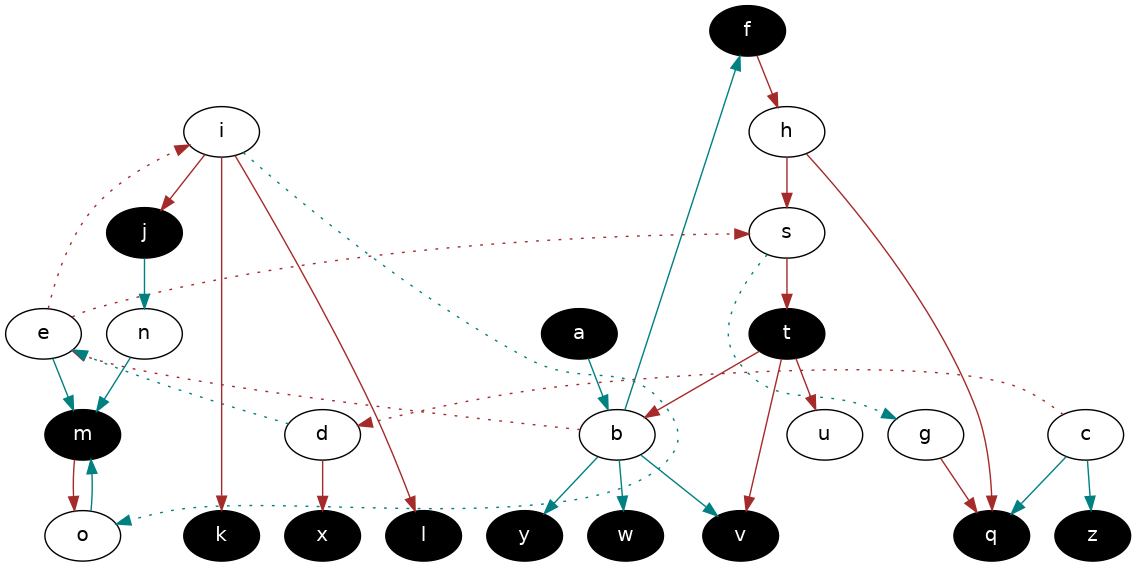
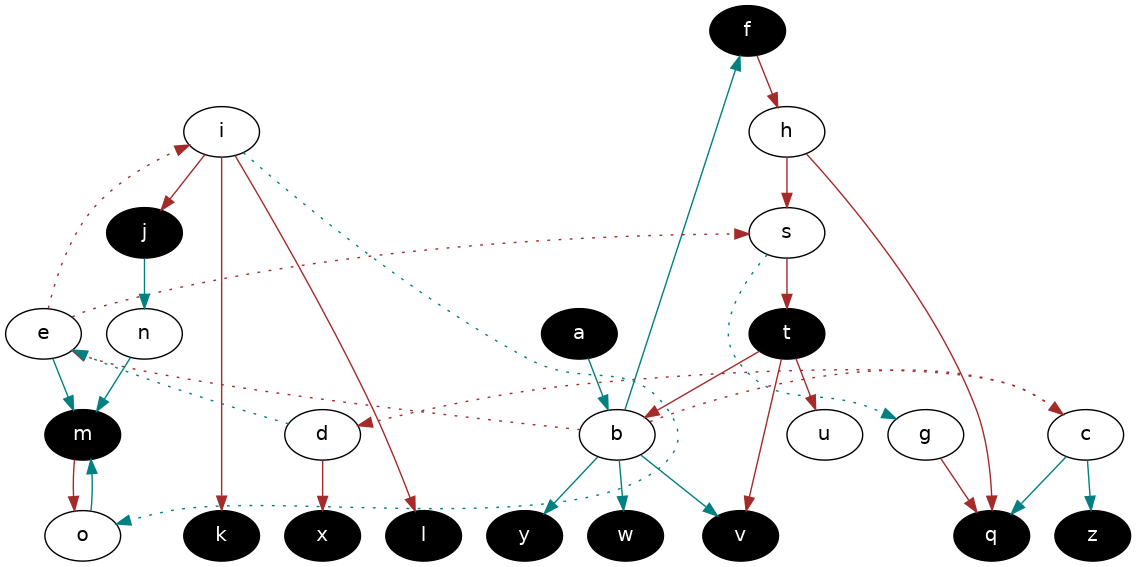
none -> (790, 382)
